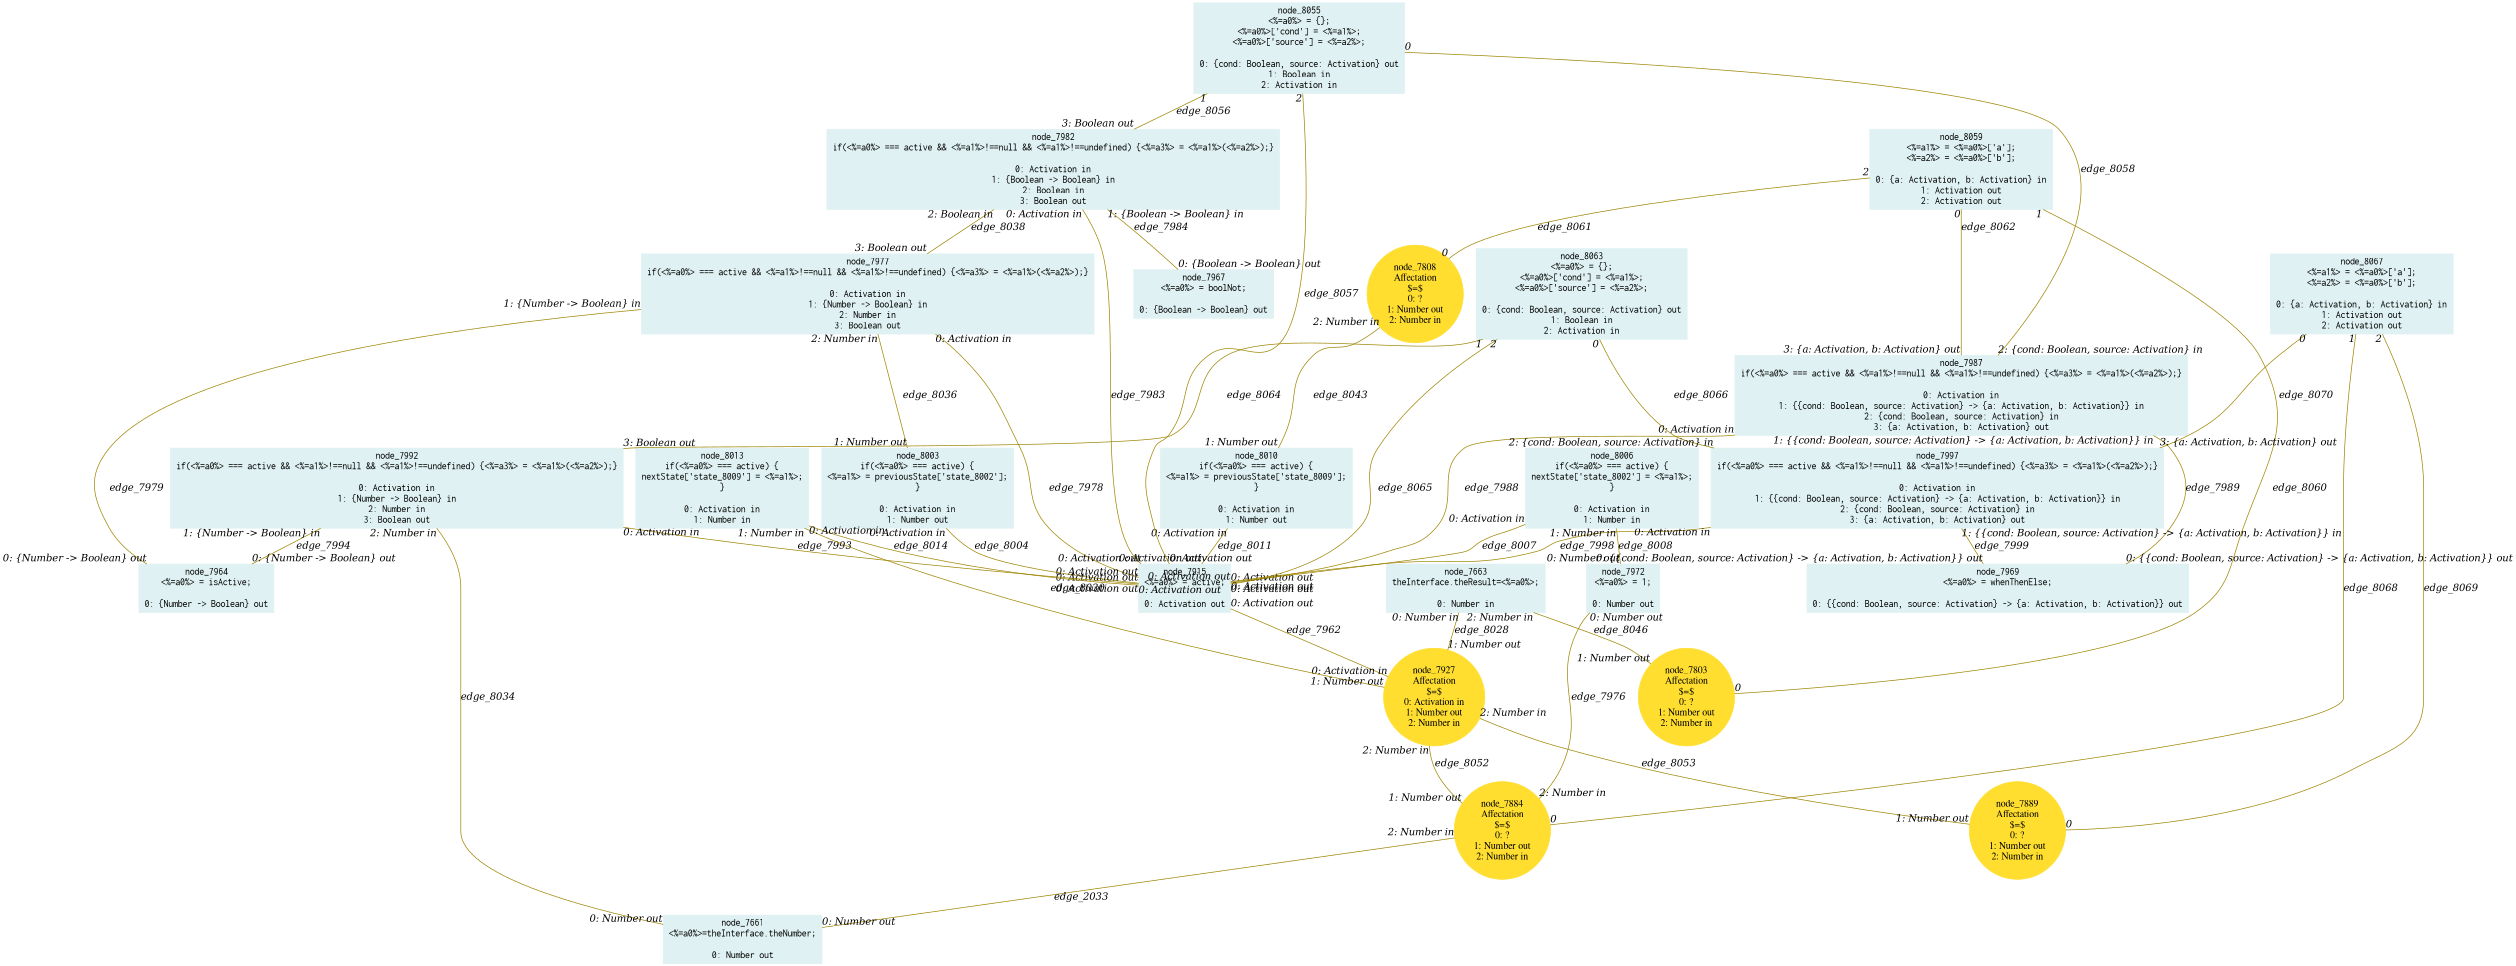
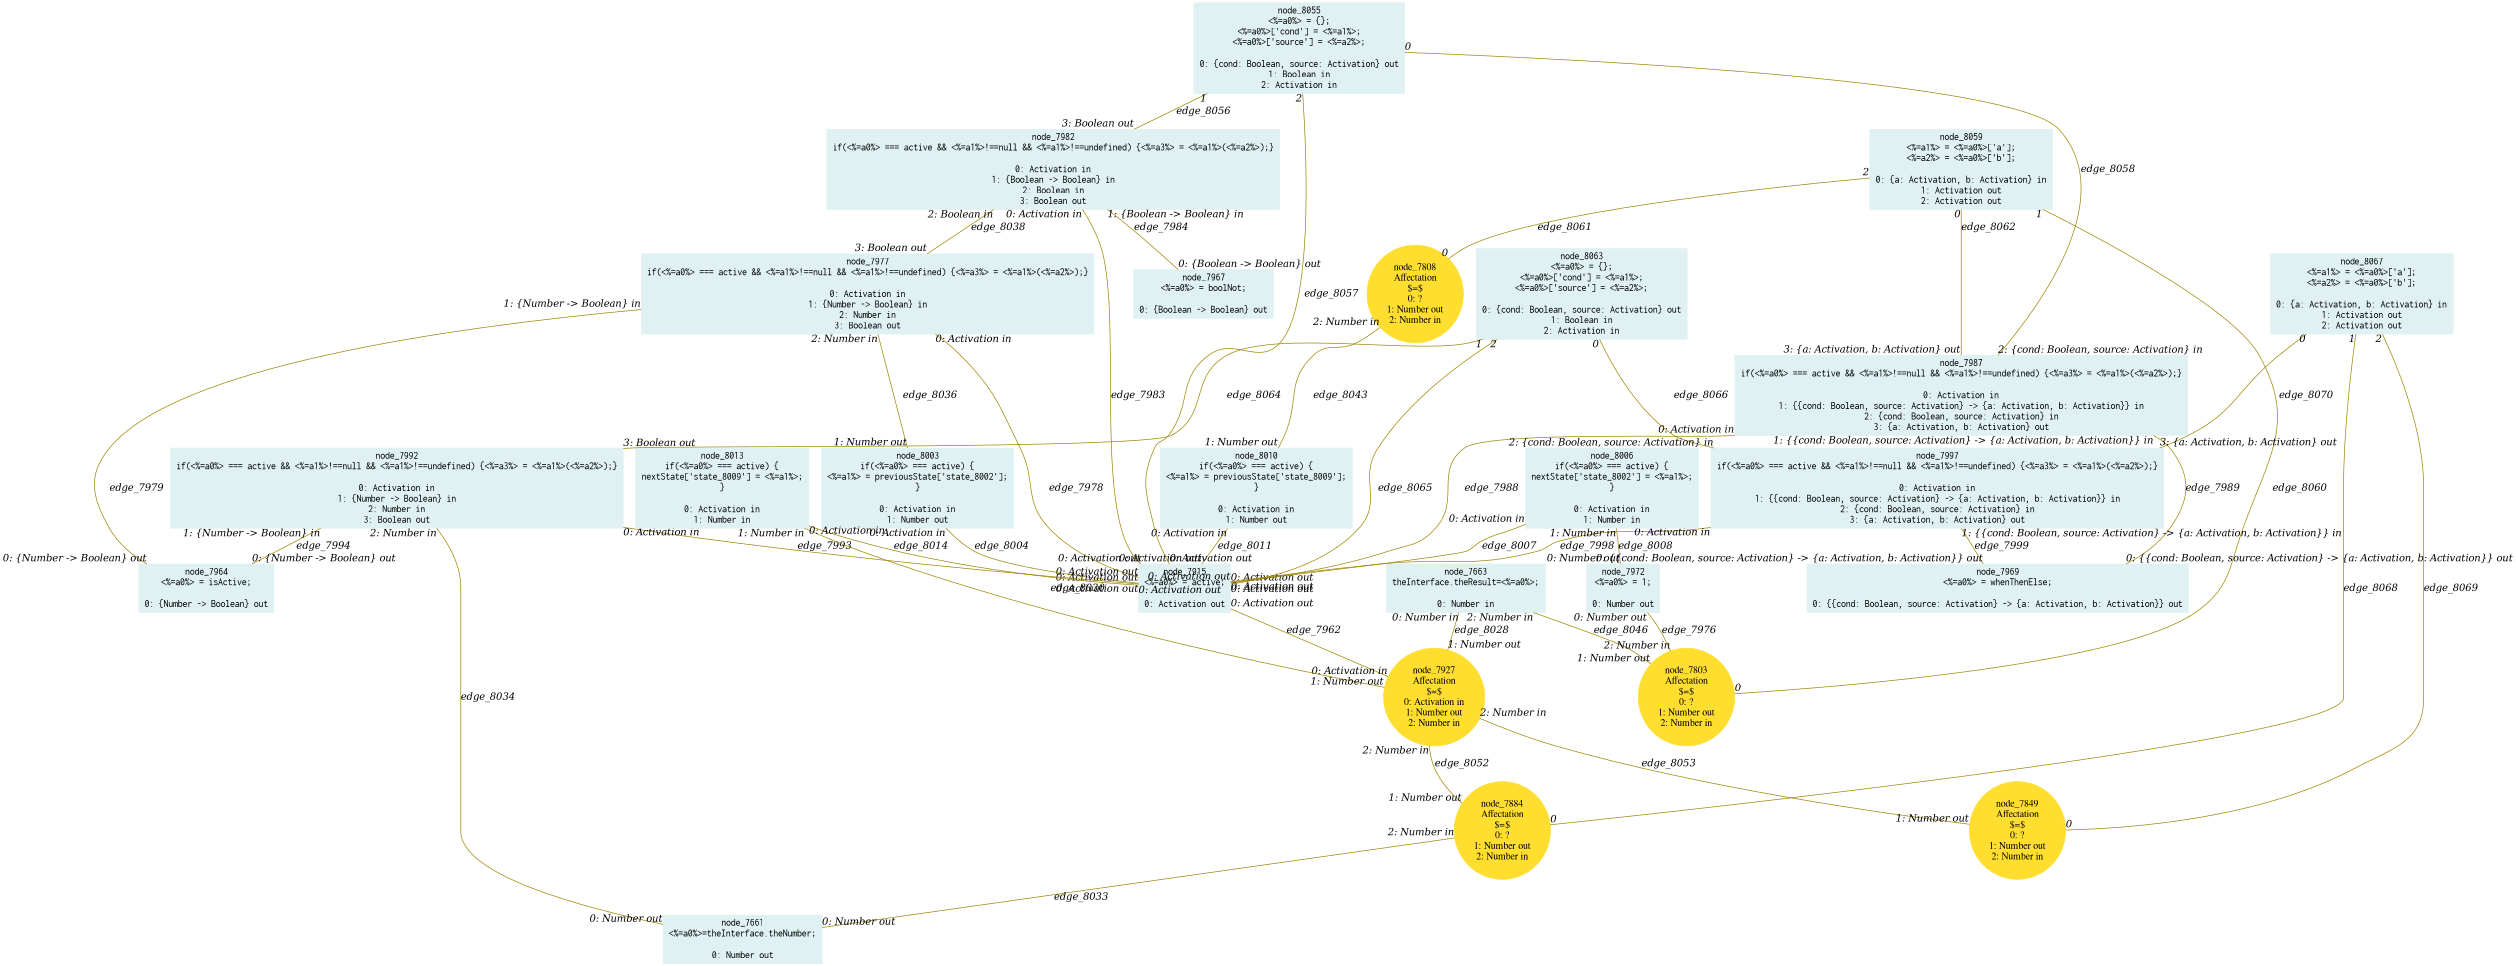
(1570, 707) -> (1660, 631)
(2017, 830) -> (2017, 830)
(1081, 897) -> (1081, 897)
